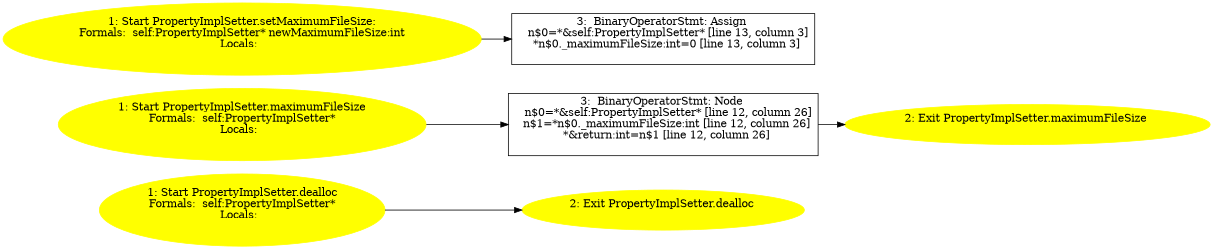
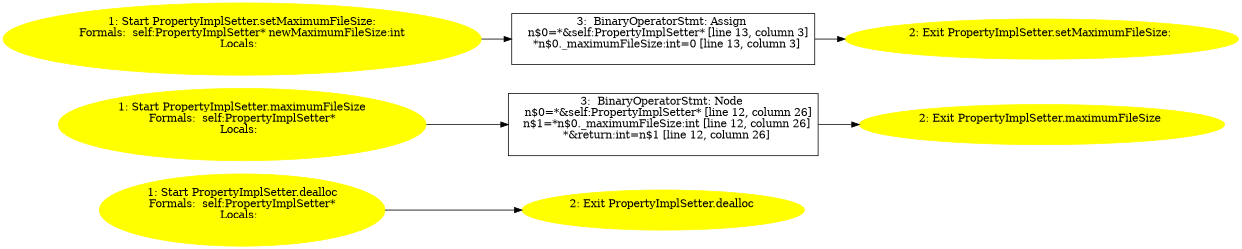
none -> (1042, 39)
